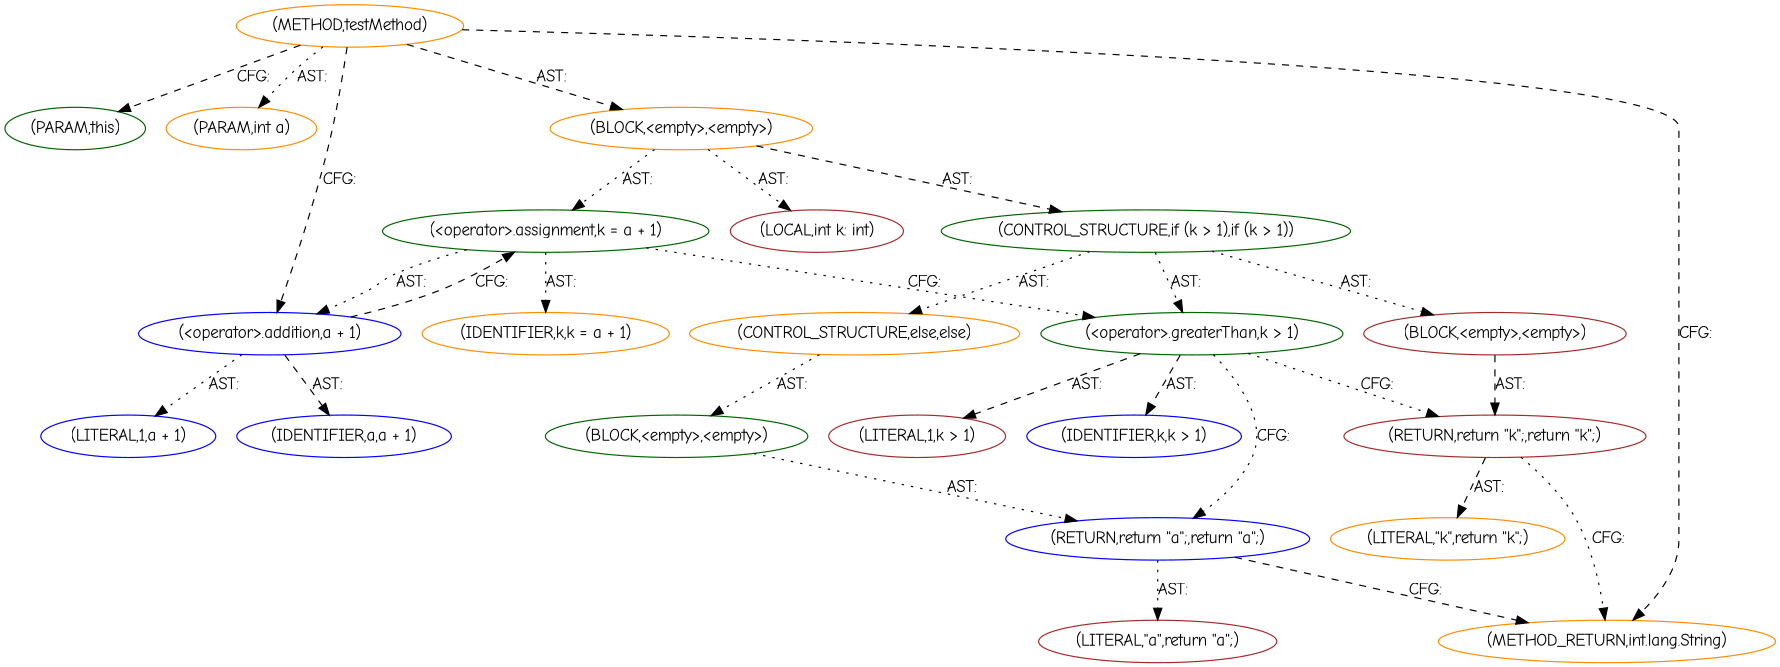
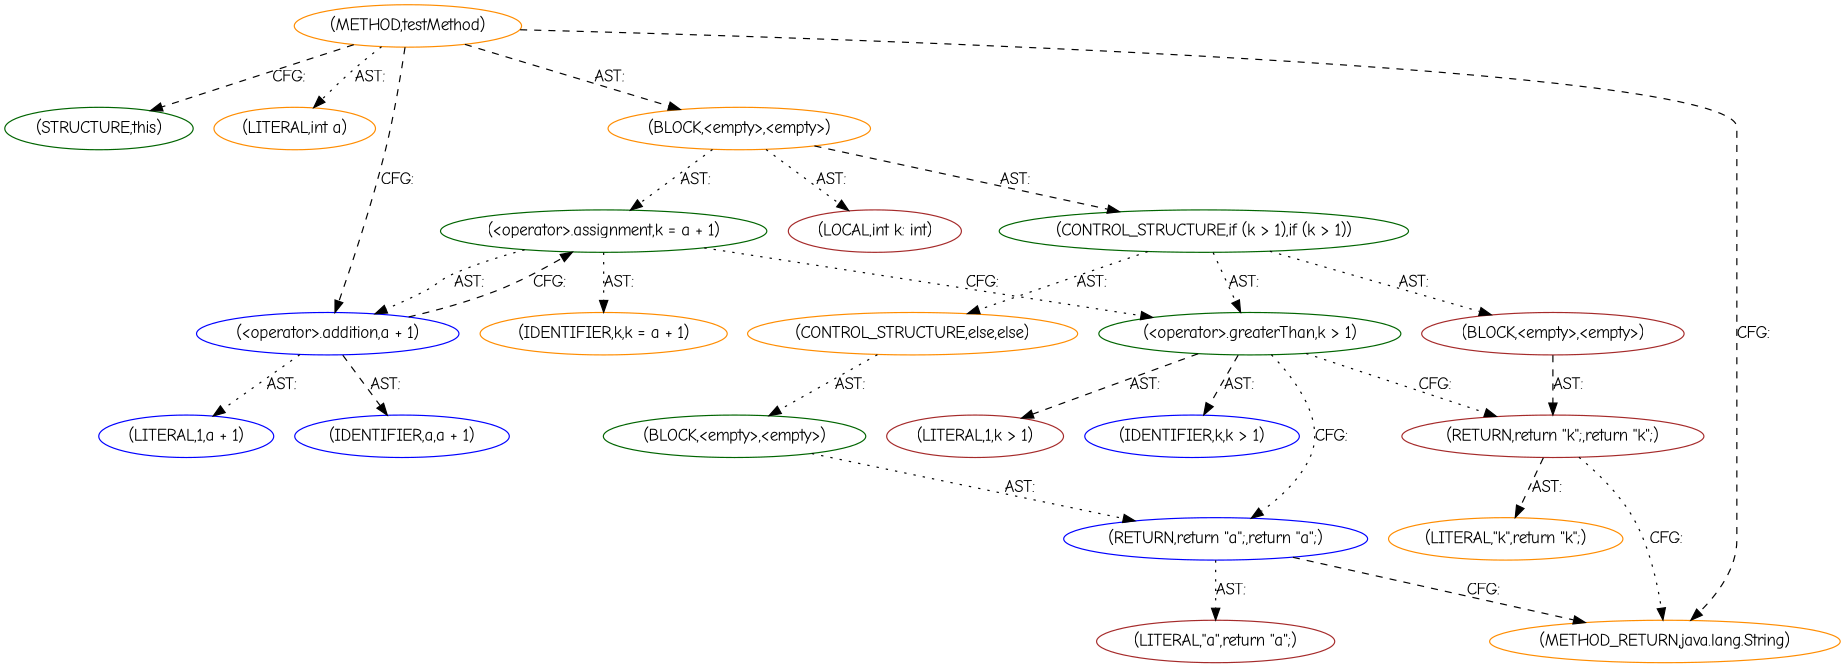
(75, 129) -> (99, 129)
(241, 129) -> (295, 129)
(1607, 641) -> (1665, 641)
